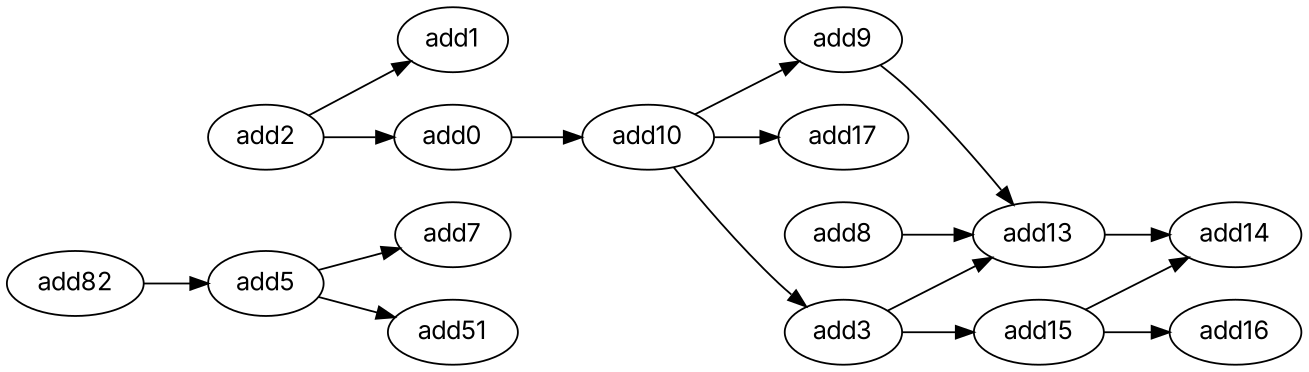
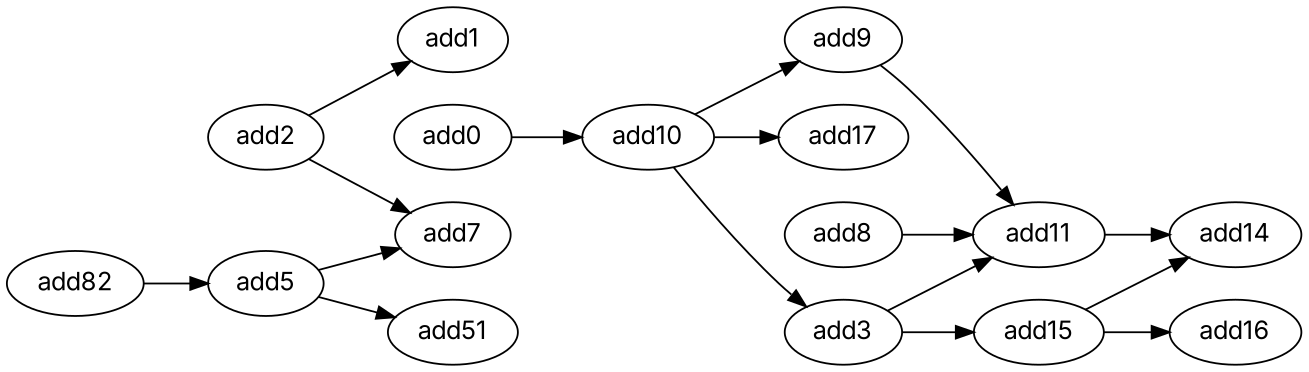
(350, 137) -> (351, 182)
(1039, 235) -> (1039, 235)
